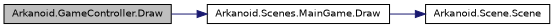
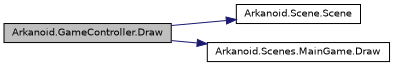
(403, 14) -> (199, 23)
